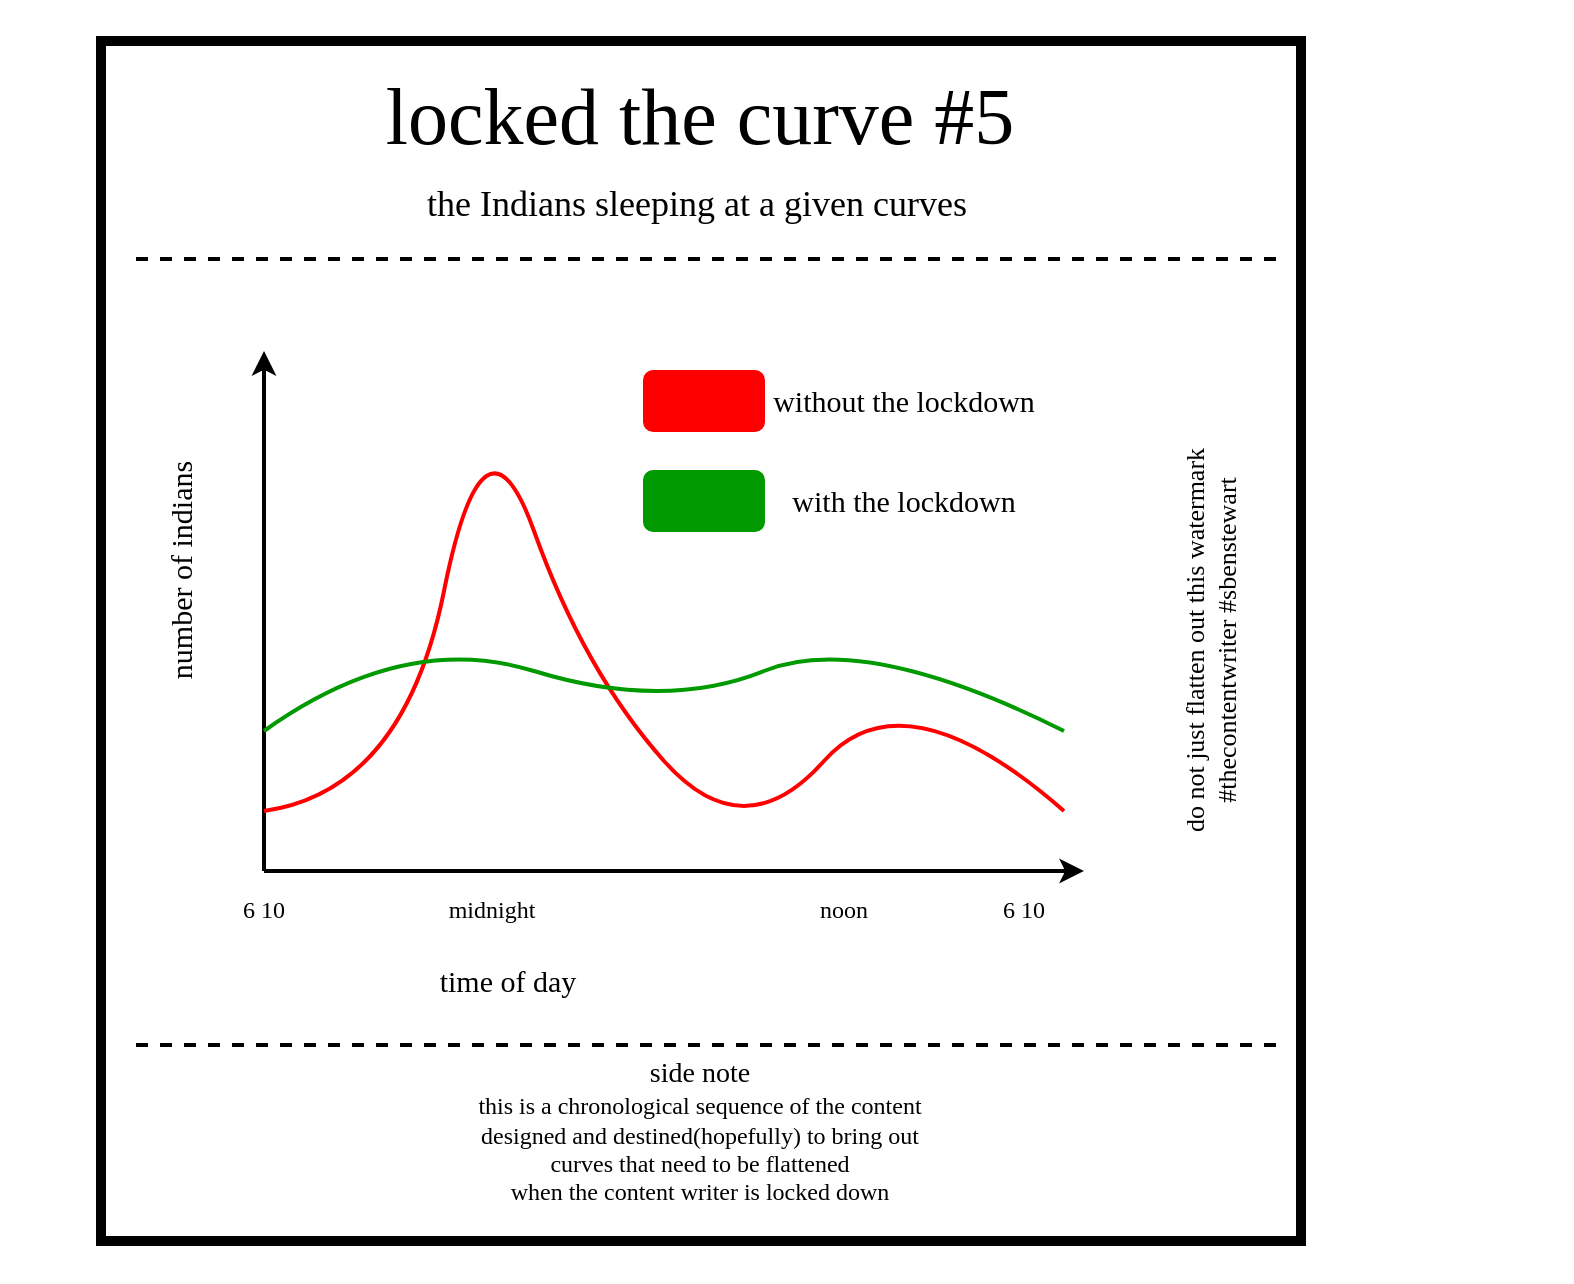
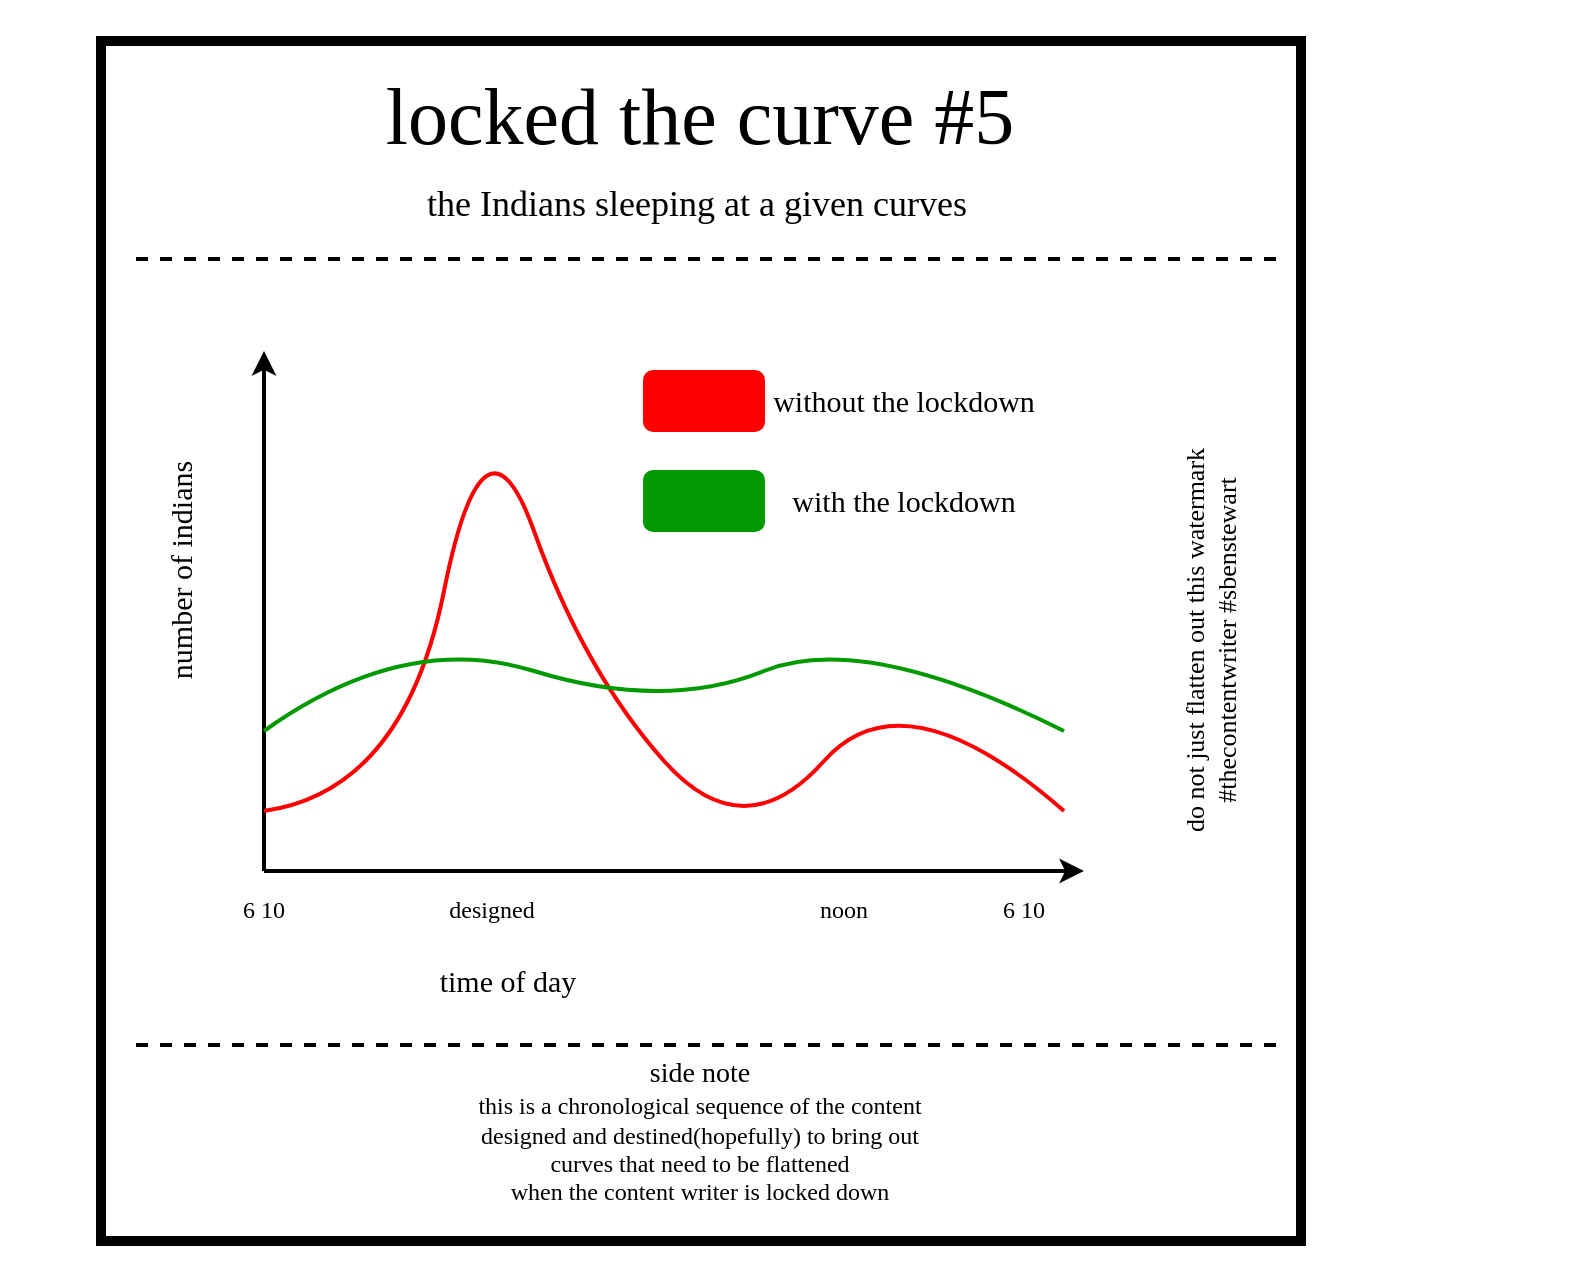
(493, 911) -> (493, 911)
